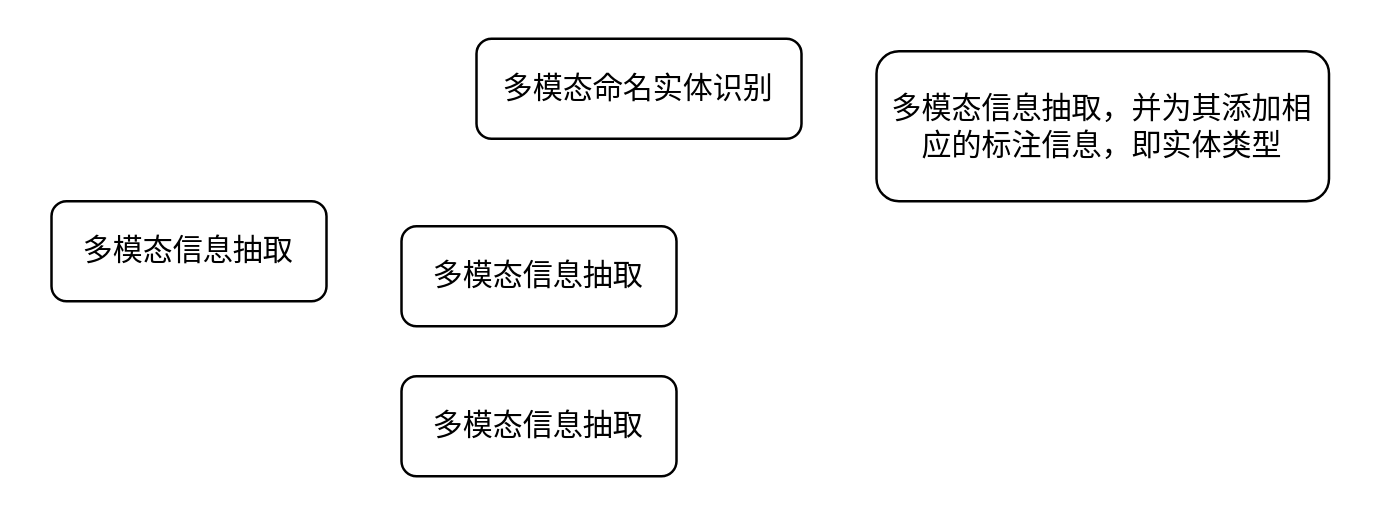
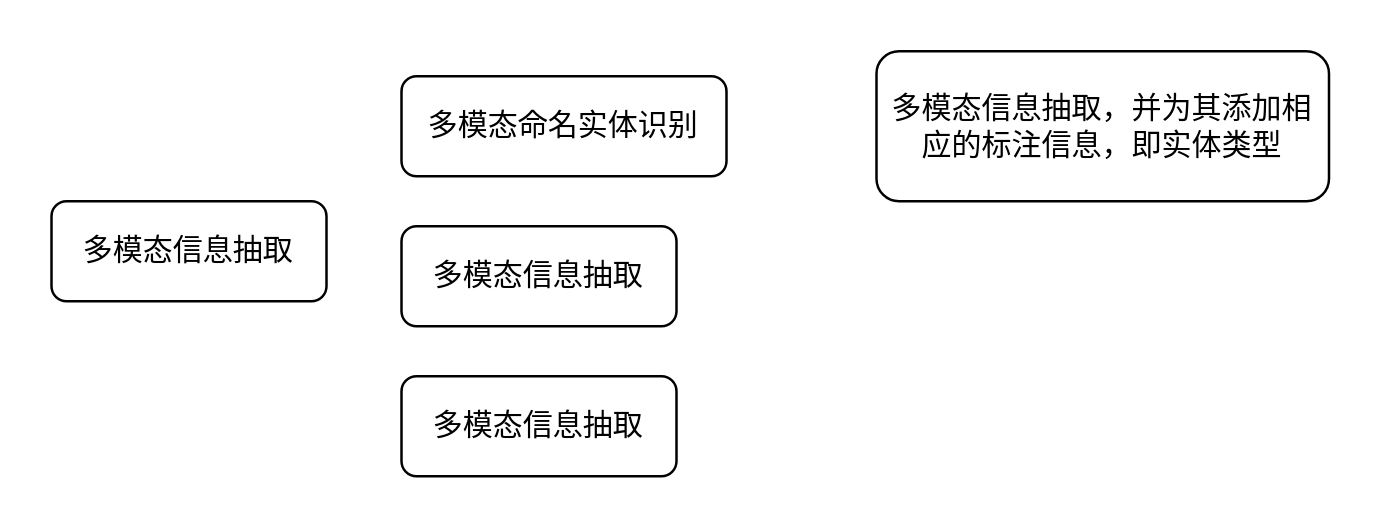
(639, 89) -> (564, 126)
